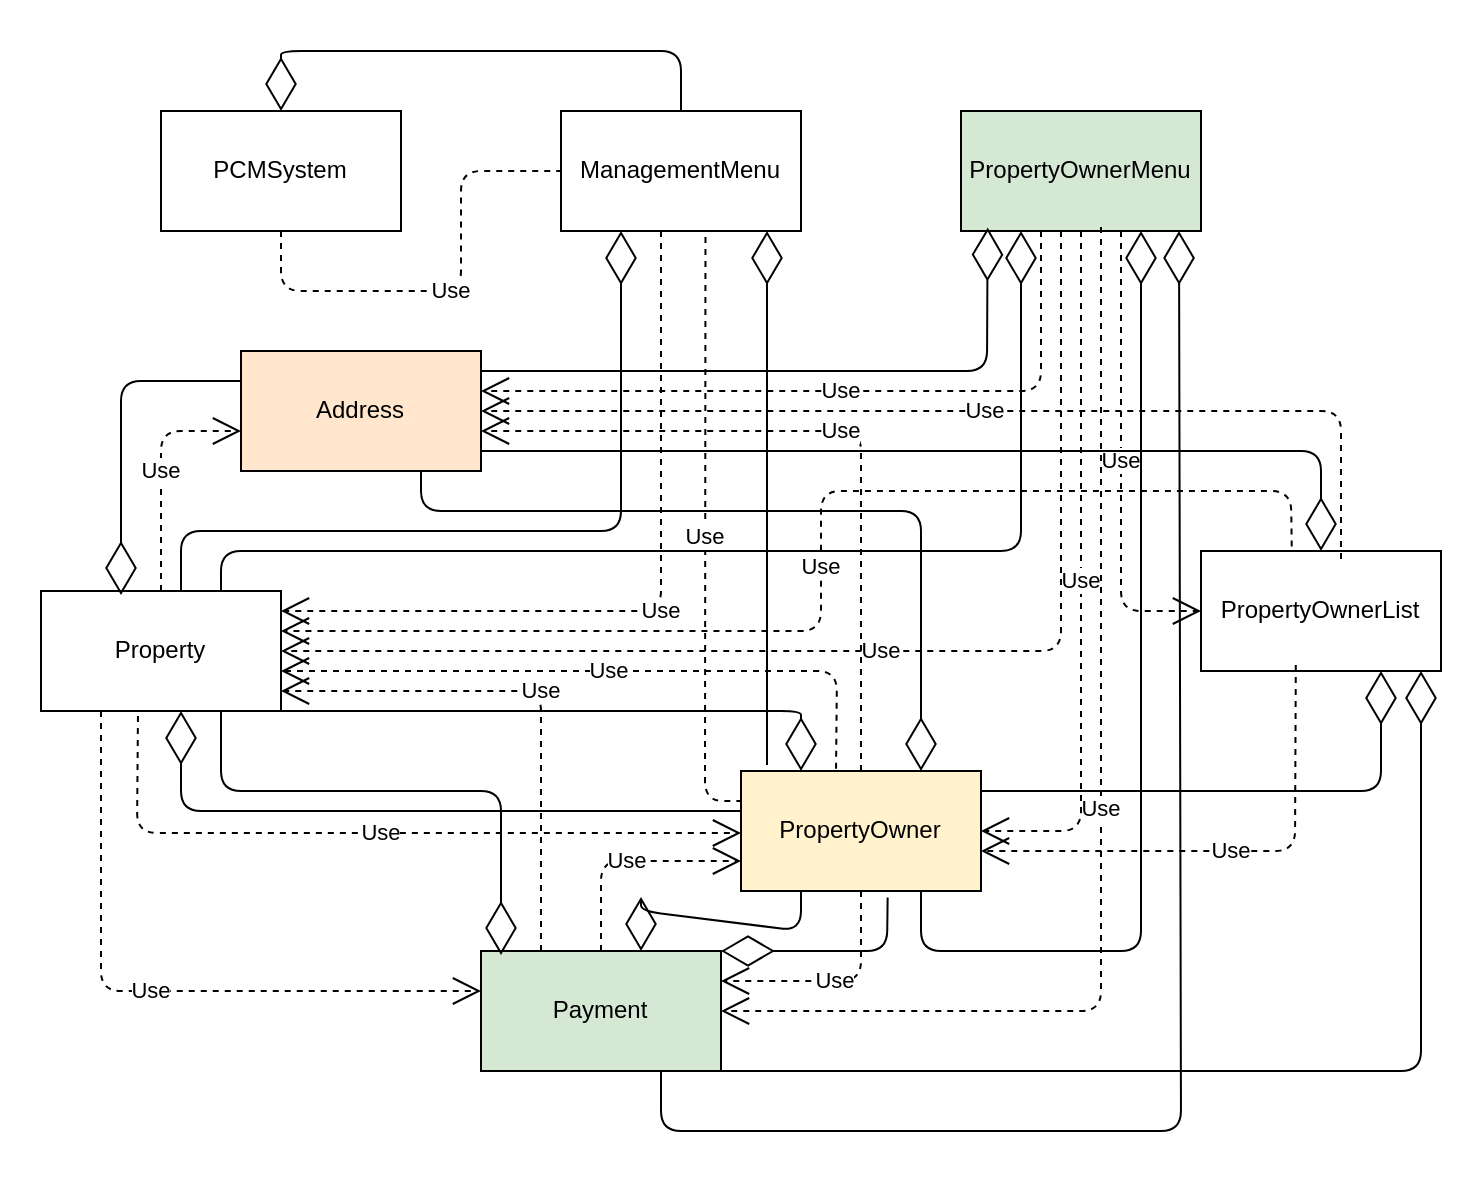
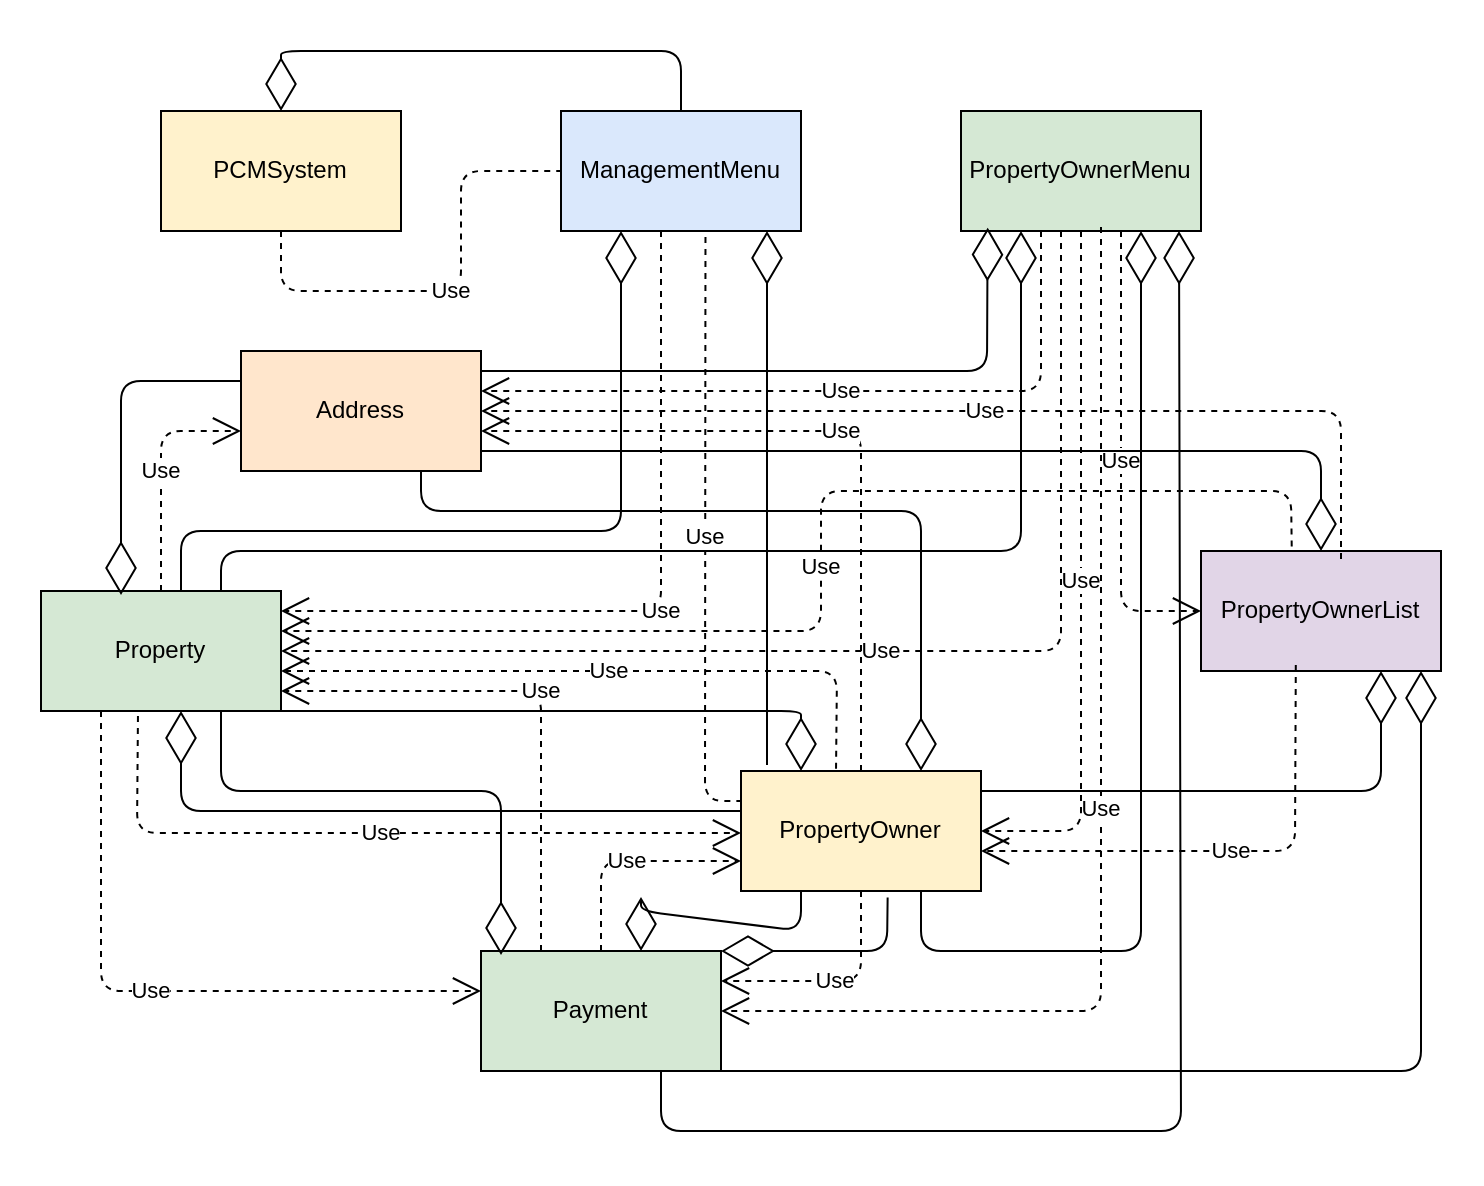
(281, 171) -> (281, 171)
(681, 171) -> (681, 171)
(1321, 611) -> (1321, 611)
(161, 651) -> (161, 651)
